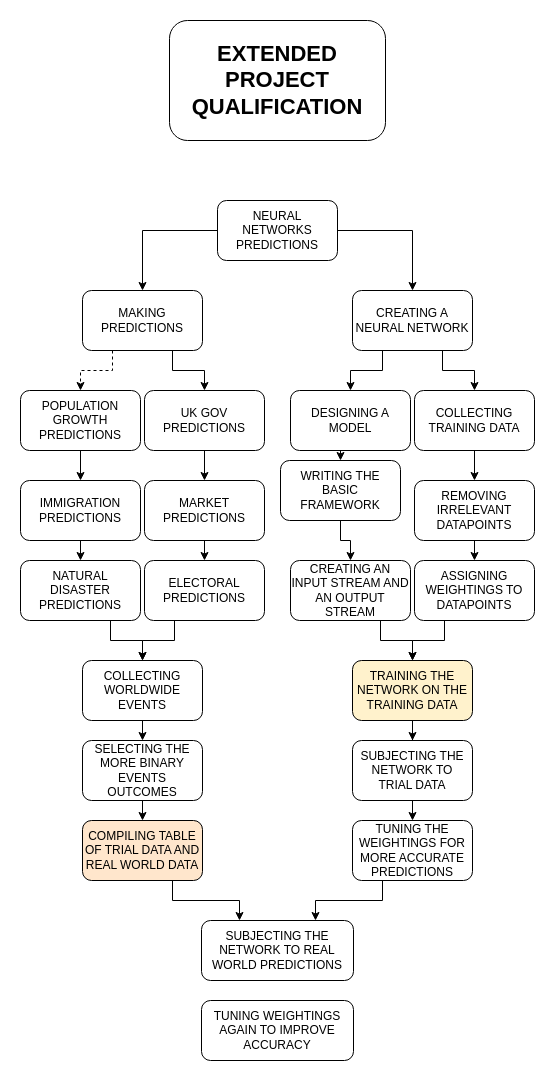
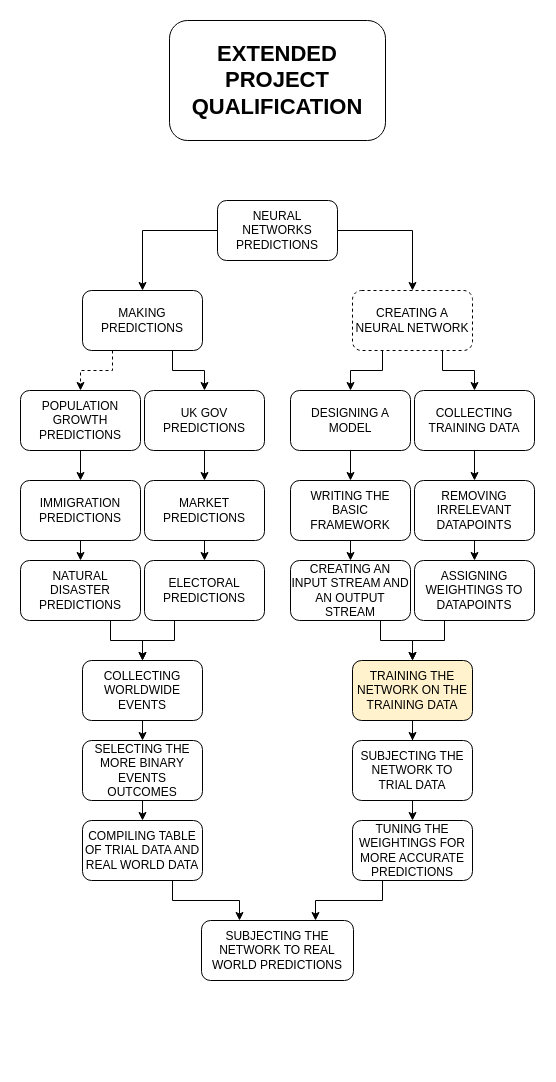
(413, 321) -> (413, 321)
(341, 491) -> (351, 511)
(143, 851) -> (143, 851)
(278, 1031) -> none
